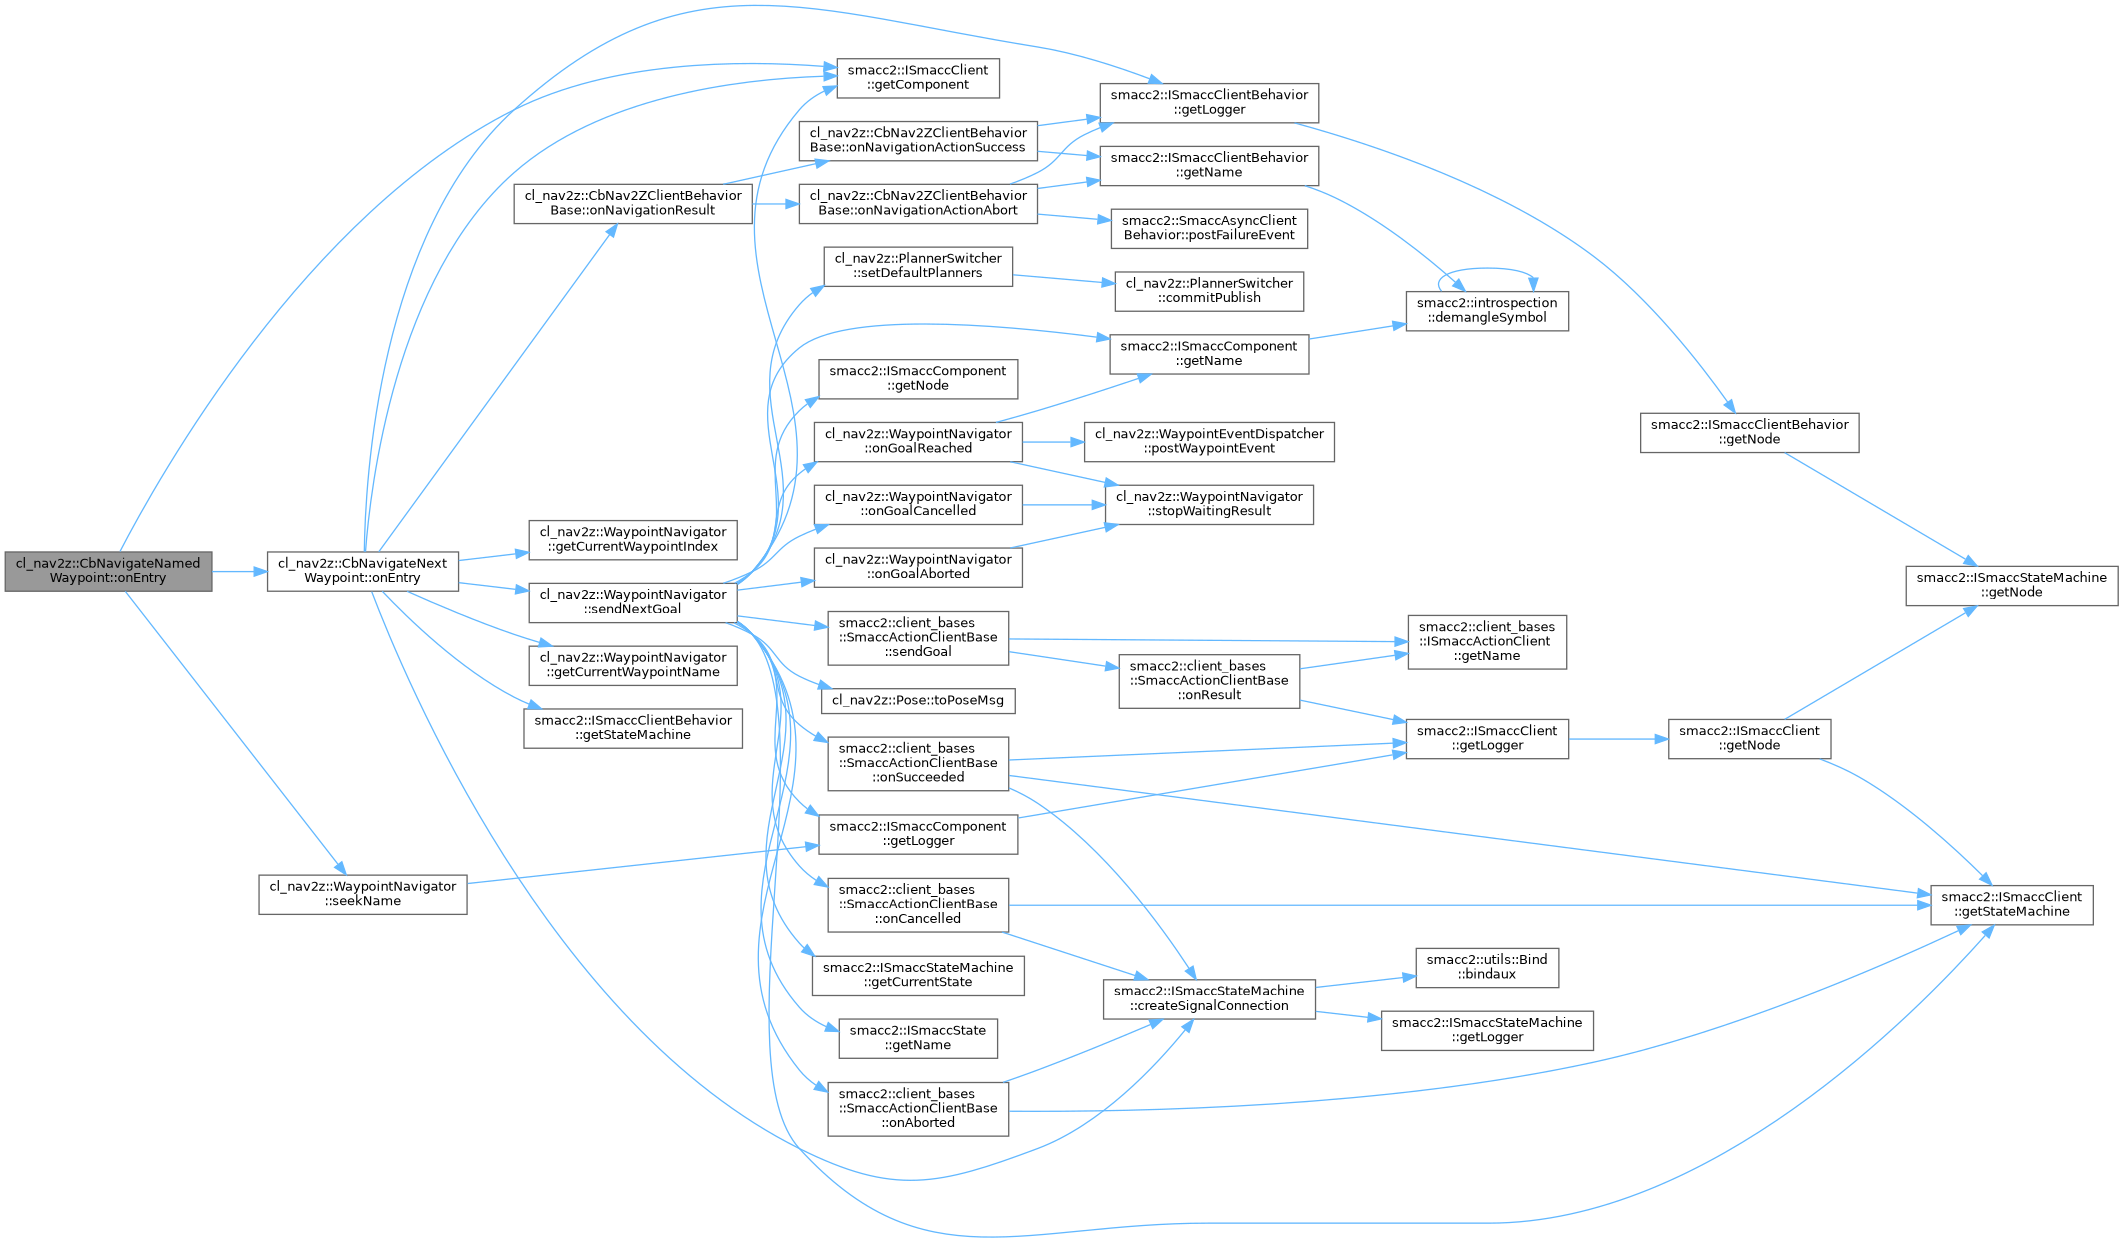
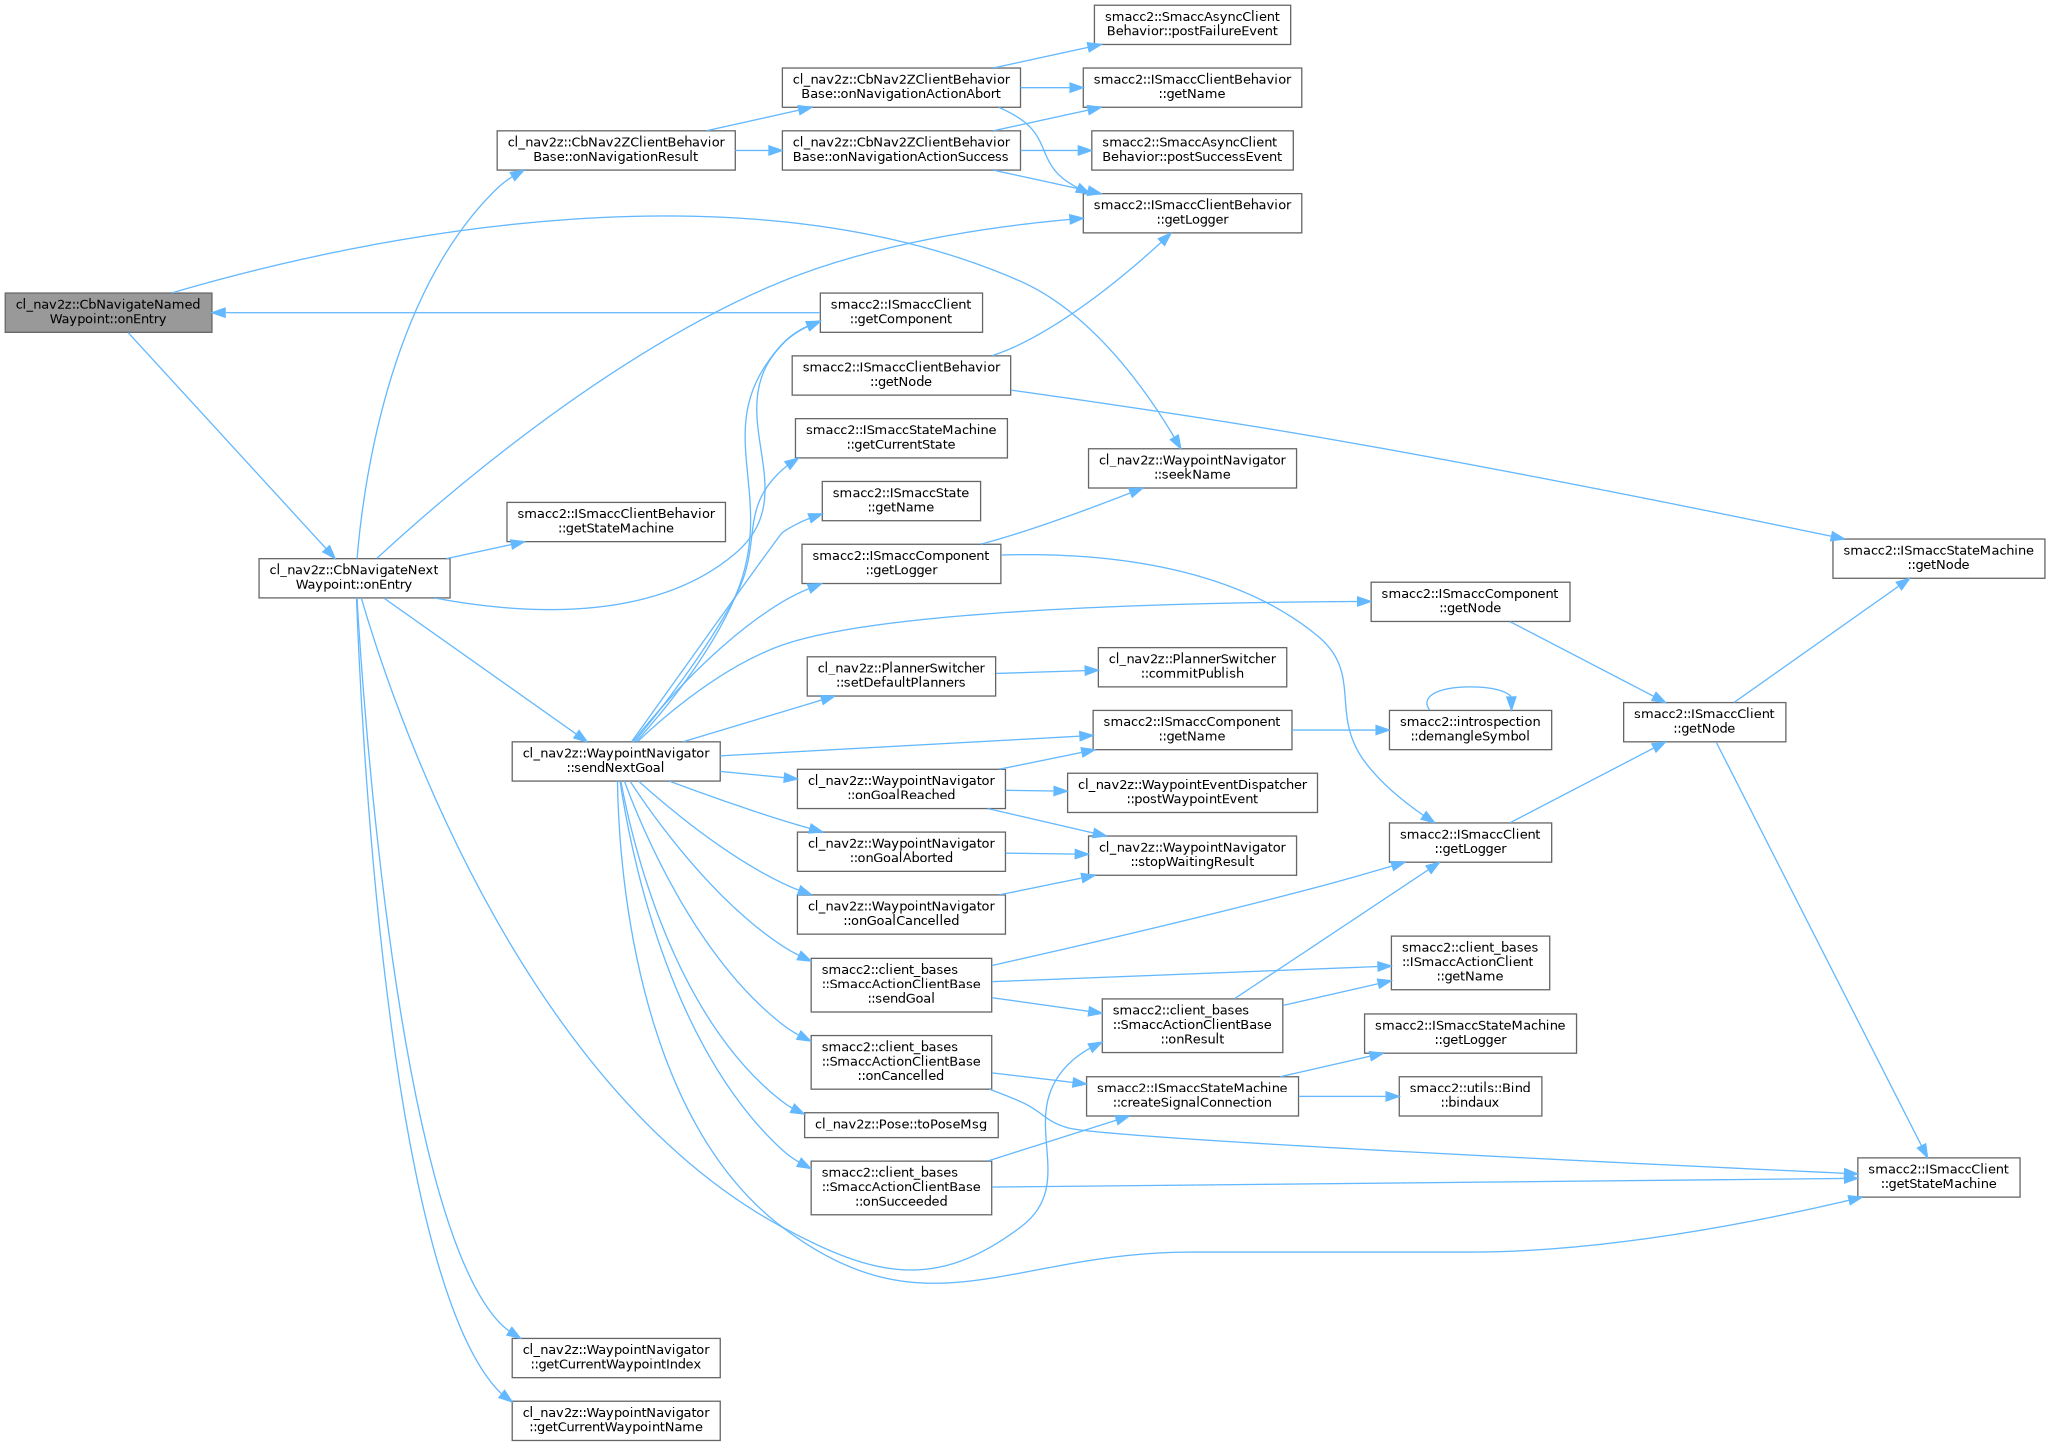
none -> (1193, 150)
(397, 190) -> (523, 313)
(1539, 221) -> (1082, 307)
(1385, 227) -> none
none -> (1582, 659)
(1201, 752) -> (1193, 919)
(637, 865) -> (1056, 520)
(686, 1070) -> (658, 1132)
(918, 1109) -> none
